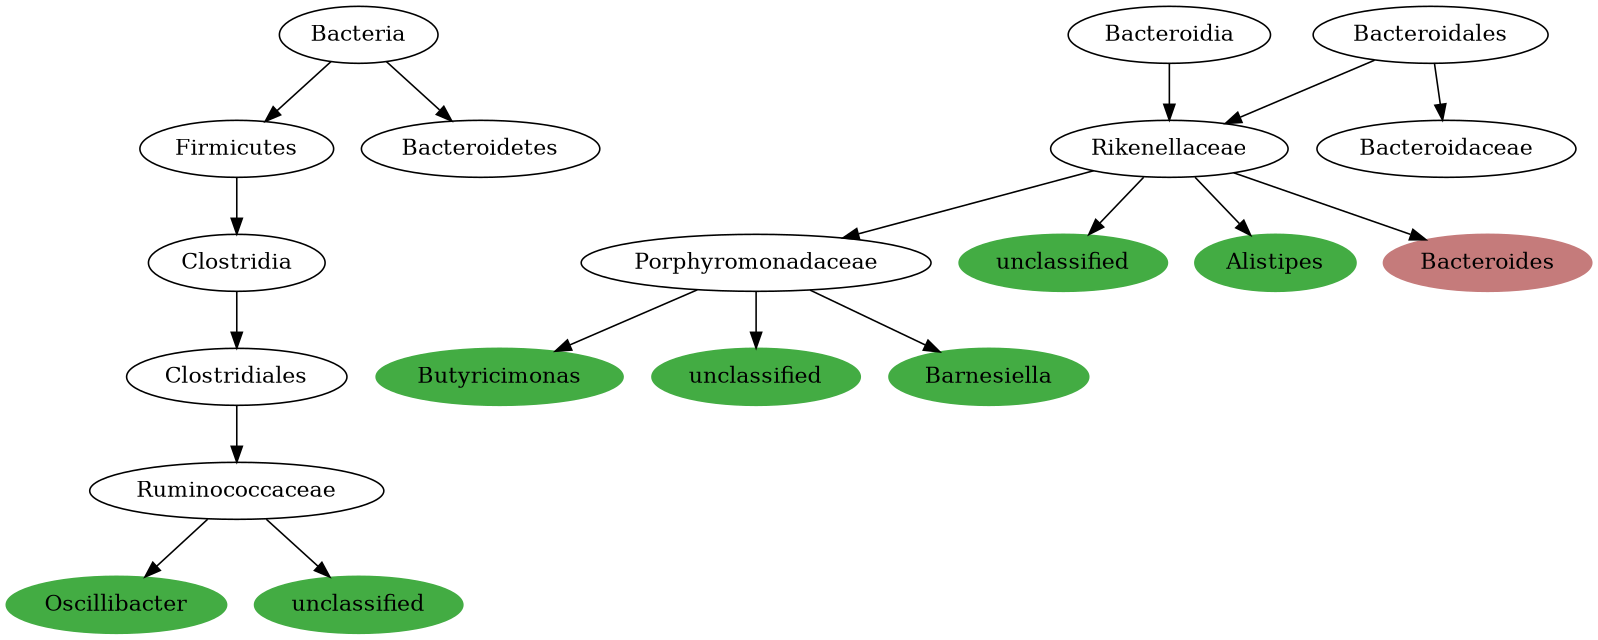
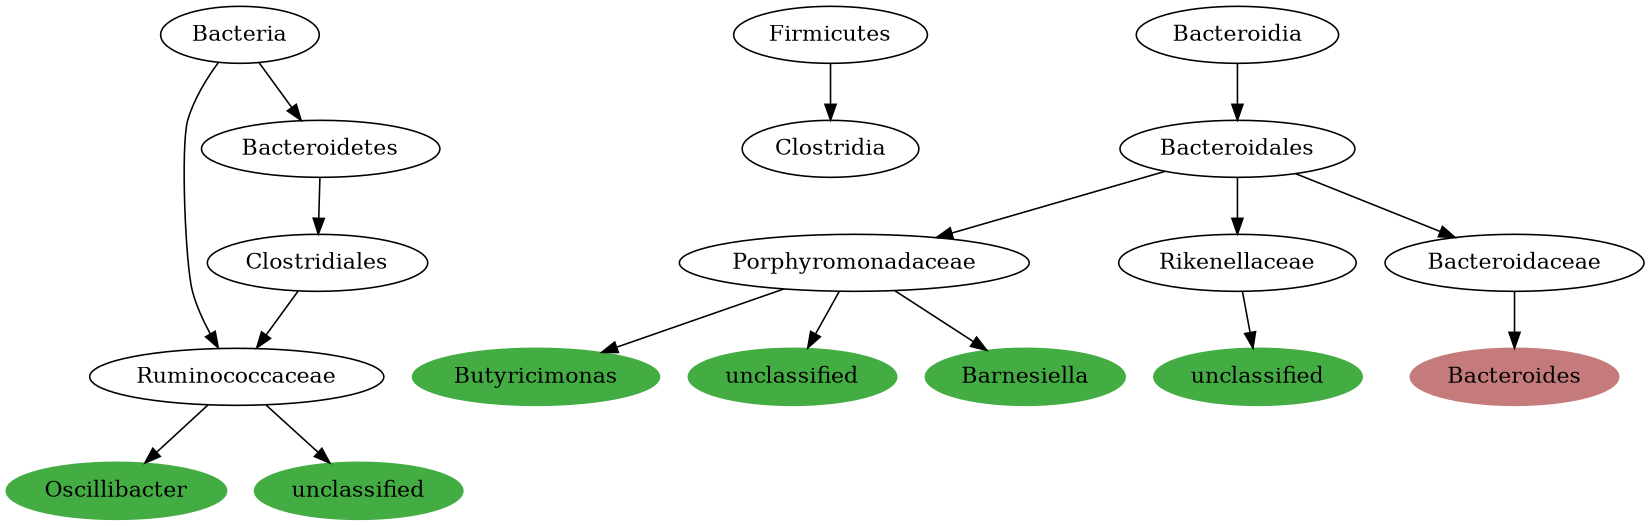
(1169, 84) -> (1237, 84)
(304, 86) -> (185, 196)
(976, 202) -> (1058, 202)
(1322, 204) -> (1515, 312)
(1275, 263) -> none
(237, 312) -> (319, 198)
